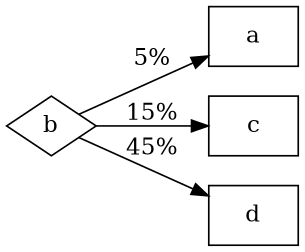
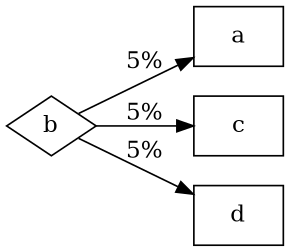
(152, 114) -> (145, 114)
(152, 148) -> (145, 152)
